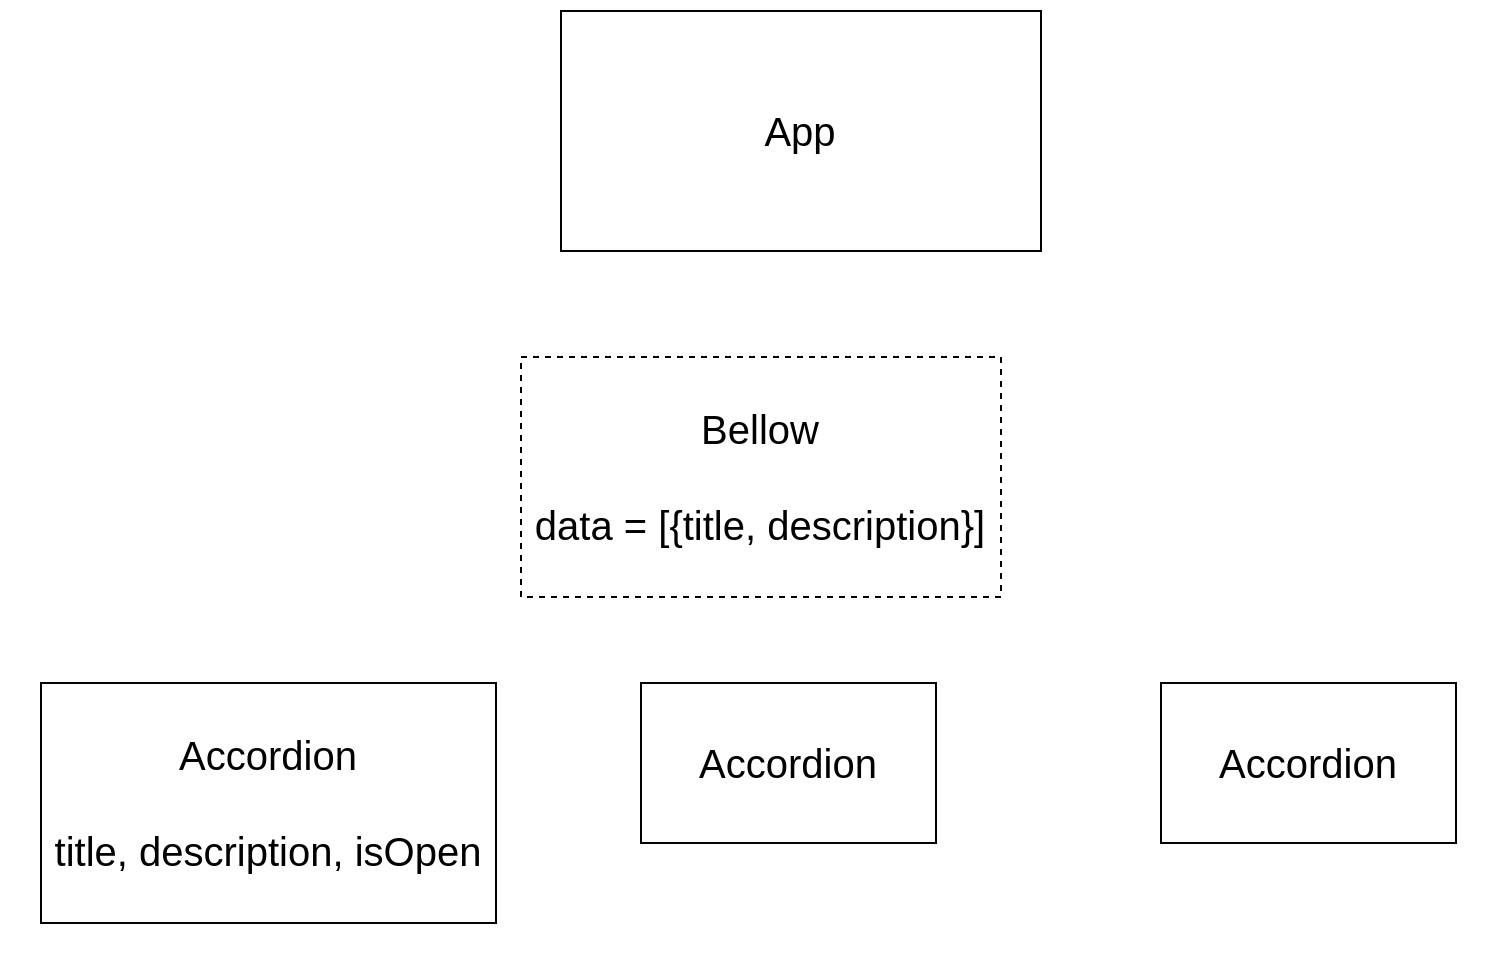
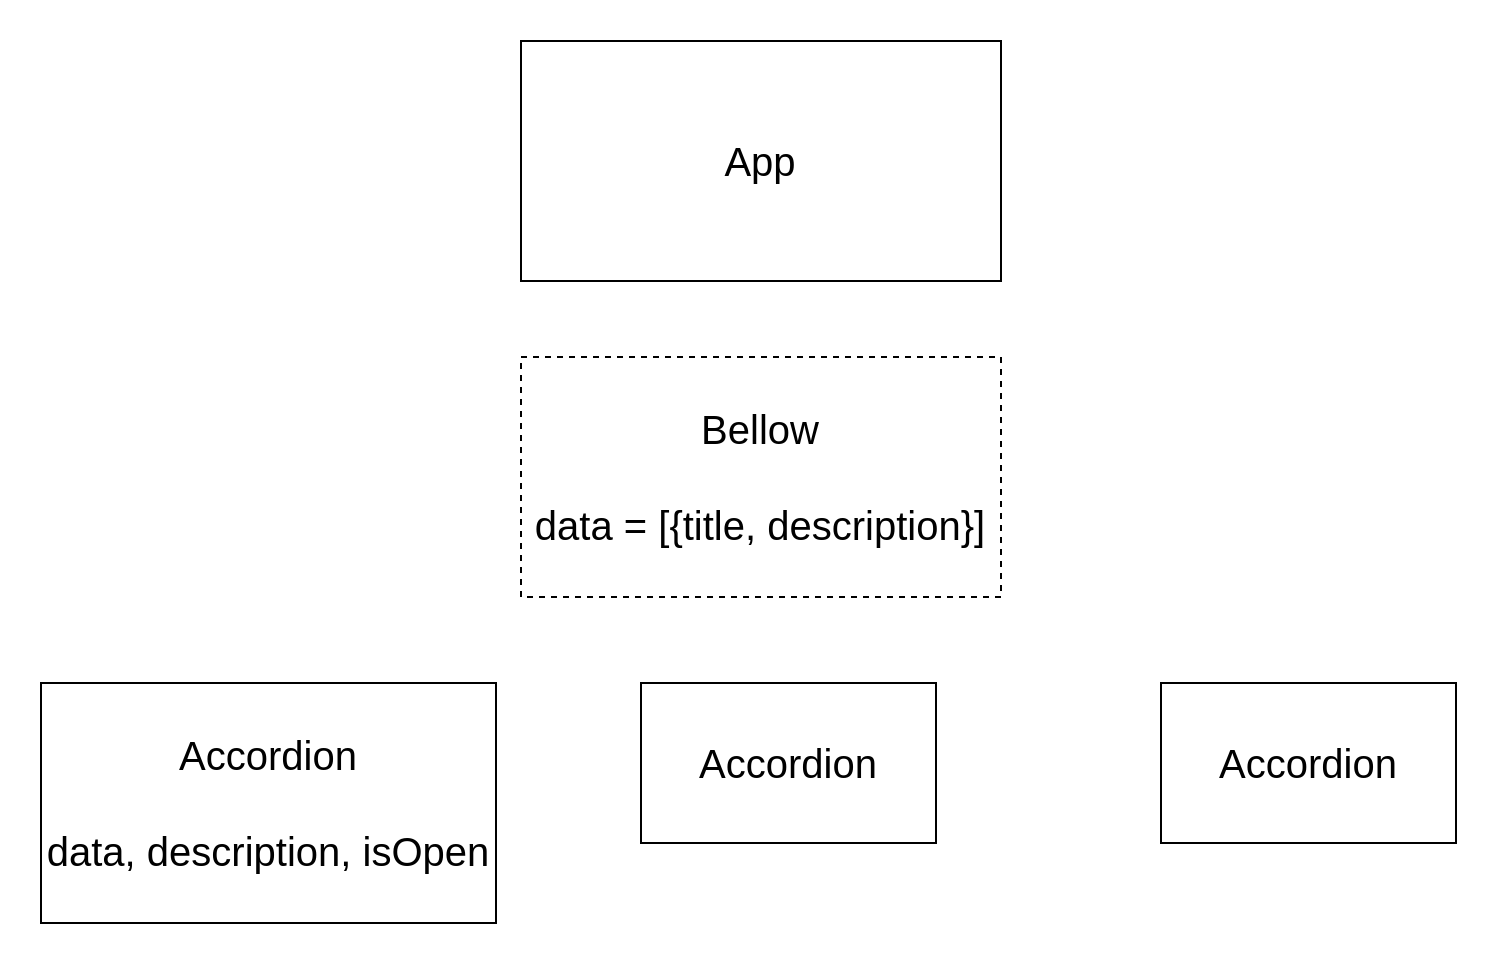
(801, 131) -> (761, 161)
(269, 803) -> (269, 803)
